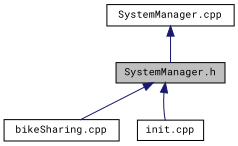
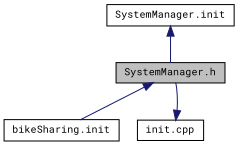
(171, 15) -> (171, 15)
(164, 107) -> (177, 96)
(62, 130) -> (62, 130)
